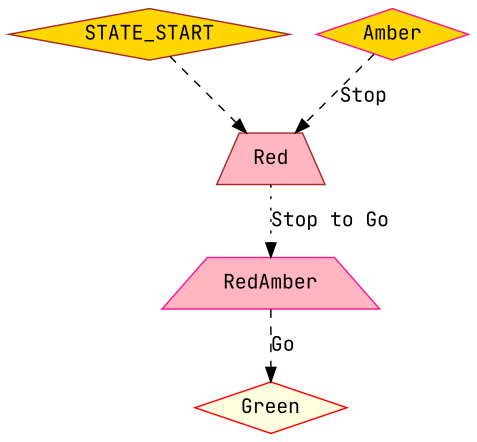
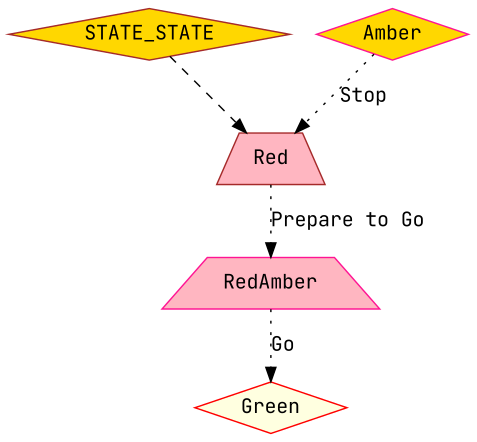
(149, 34) -> (149, 34)
(340, 88) -> (340, 88)
(330, 221) -> (348, 221)
(271, 338) -> (271, 338)
